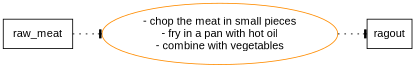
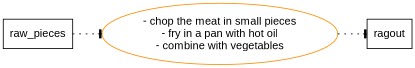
(38, 34) -> (38, 34)
